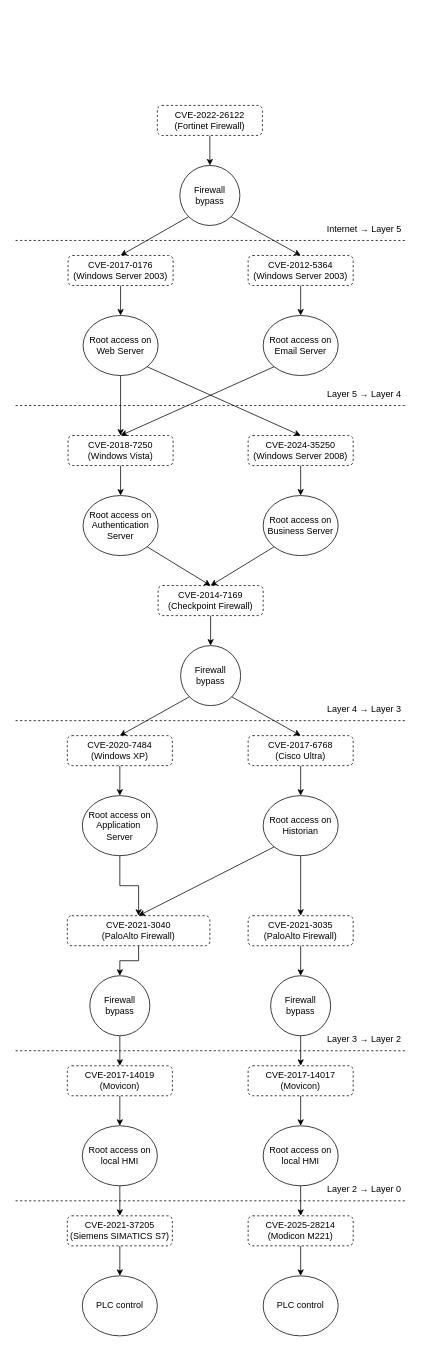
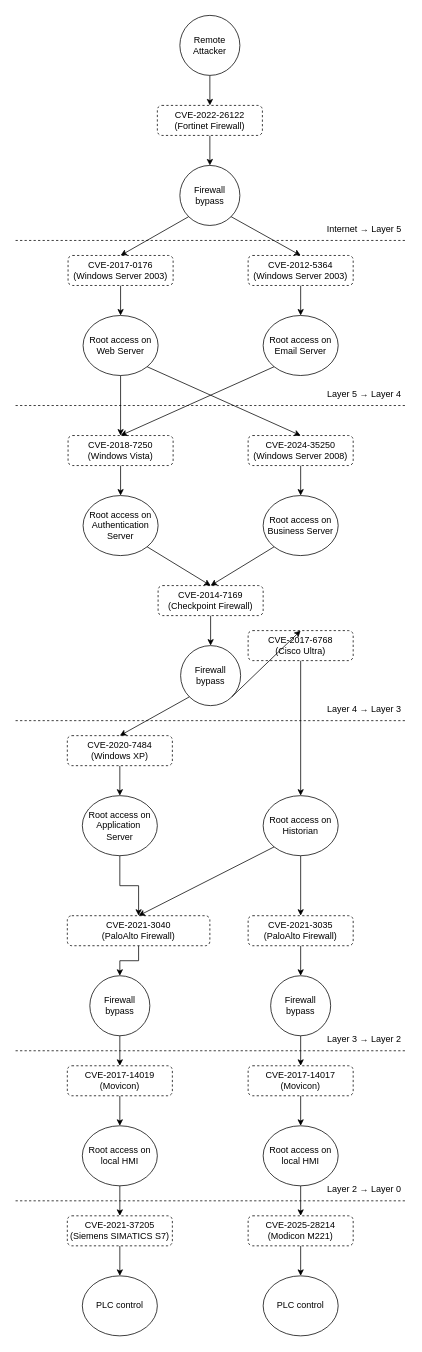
none -> (210, 45)
none -> (210, 99)
(300, 750) -> (300, 645)
